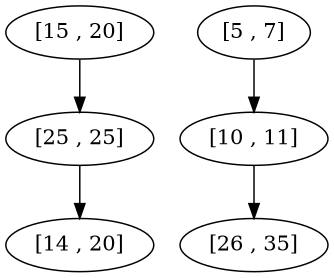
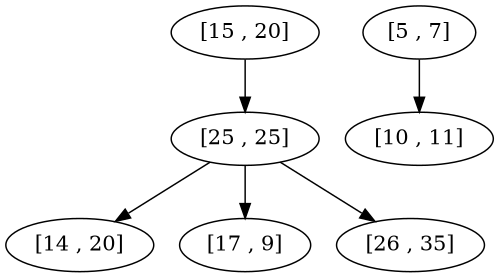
(254, 185) -> (321, 188)
none -> (245, 245)
